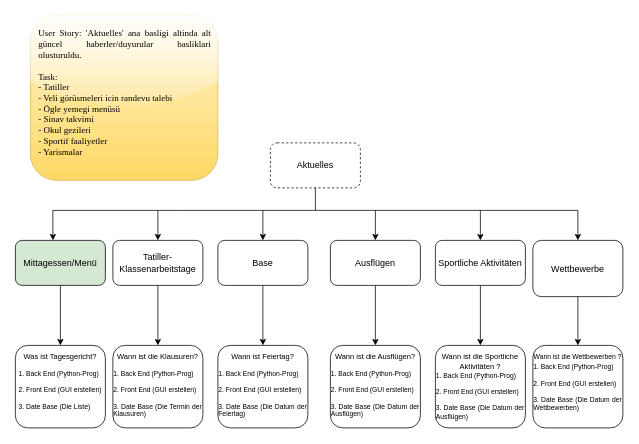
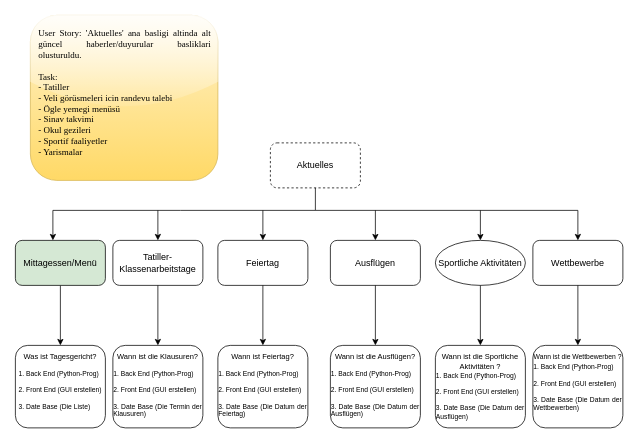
(263, 263) -> (263, 263)
(480, 263) -> (480, 263)
(578, 269) -> (578, 263)
